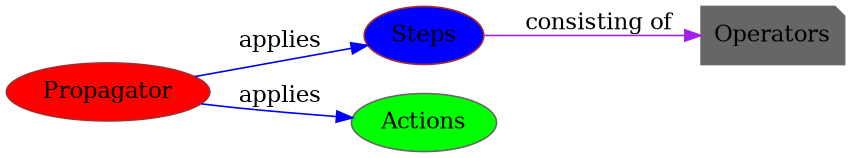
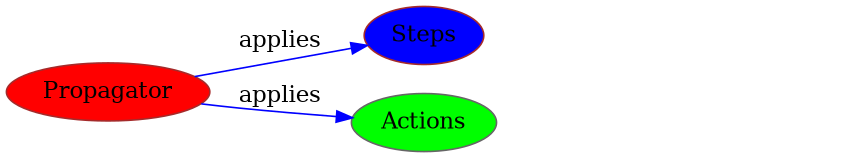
(773, 35) -> none
